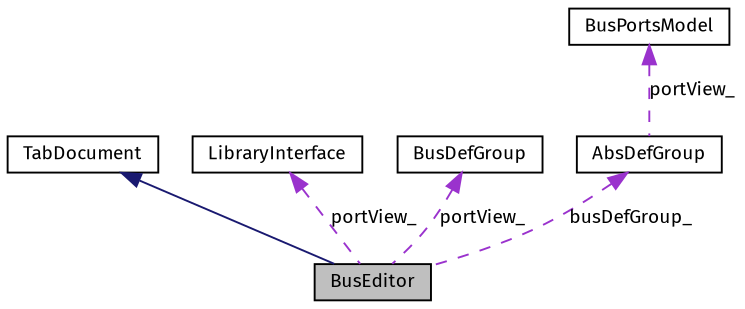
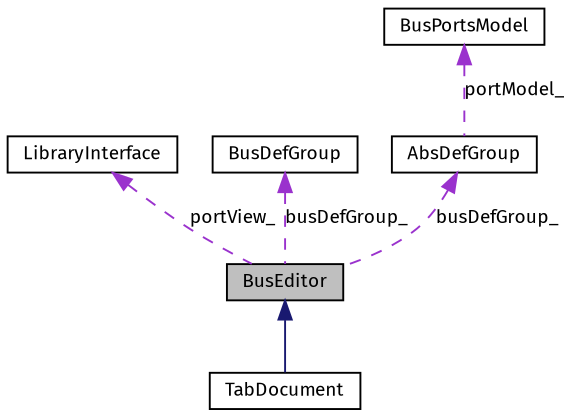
(693, 91) -> (515, 91)
(483, 218) -> (347, 218)
(237, 222) -> (285, 346)
